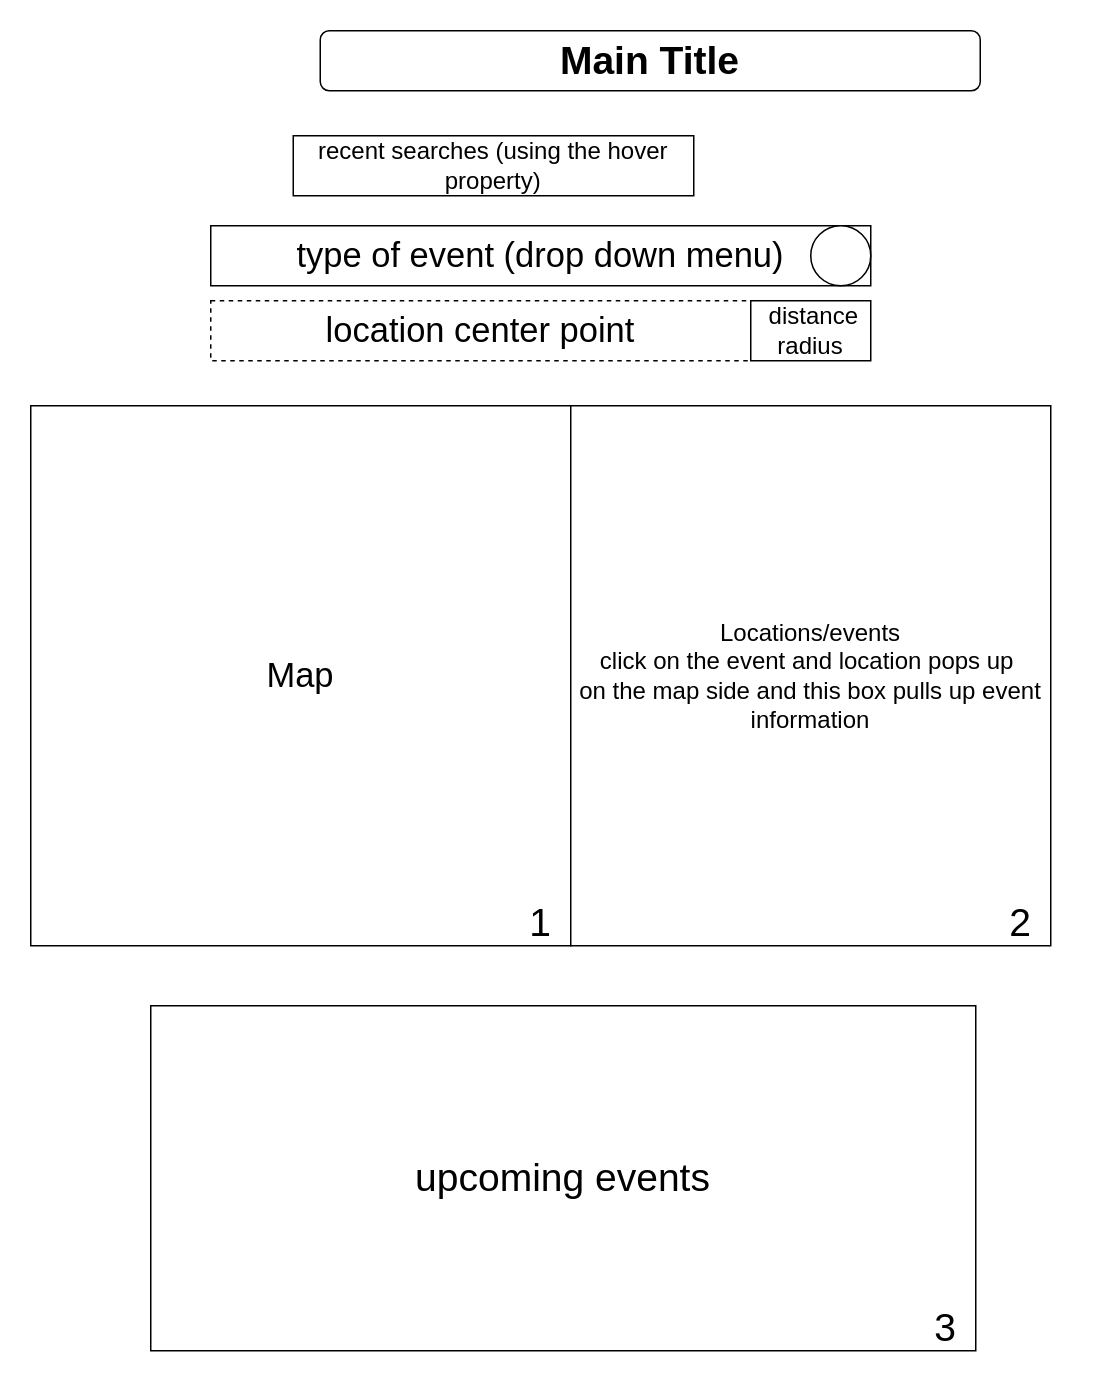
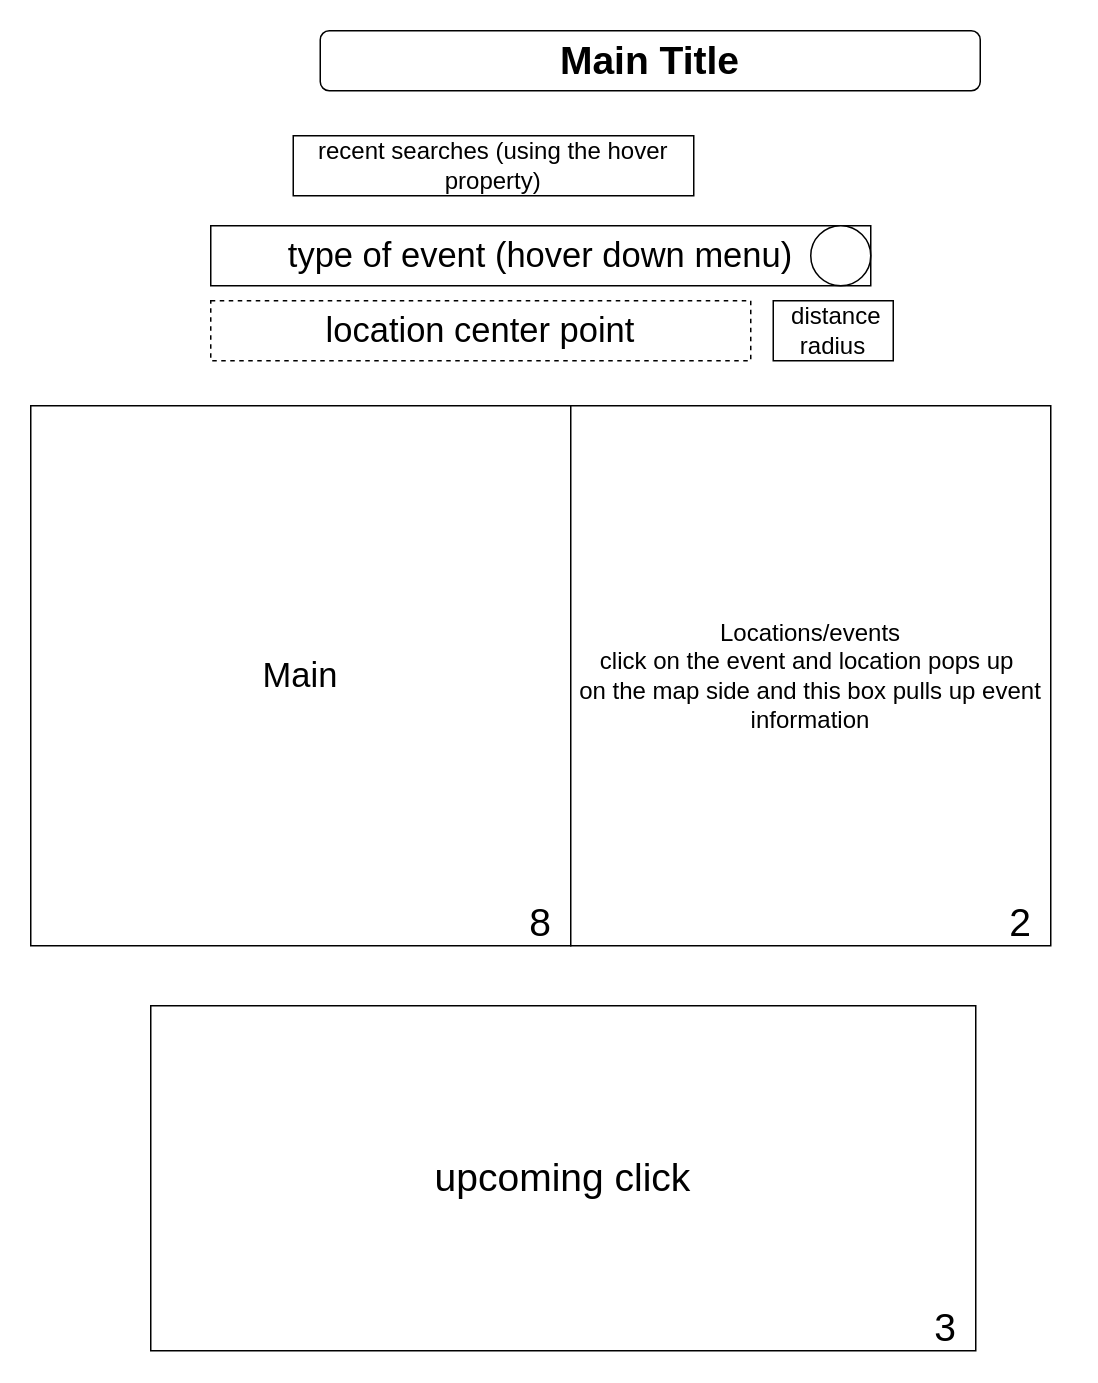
(541, 256) -> (541, 256)
(811, 331) -> (833, 331)
(301, 676) -> (301, 676)
(541, 923) -> (541, 923)
(563, 1178) -> (563, 1178)
